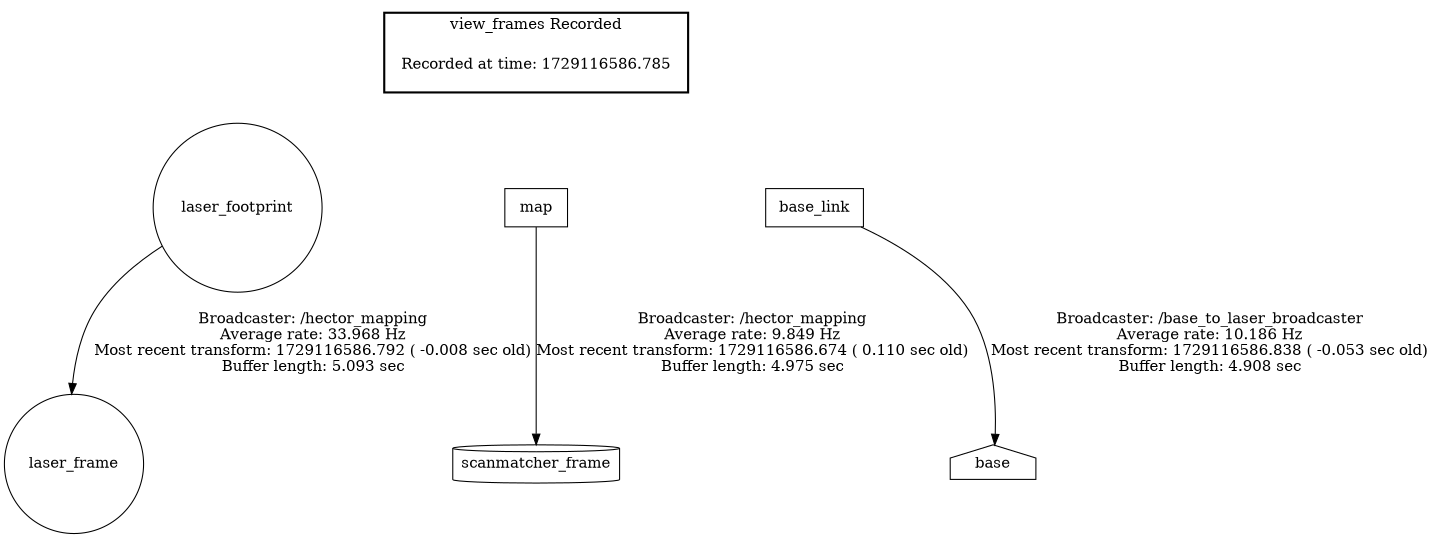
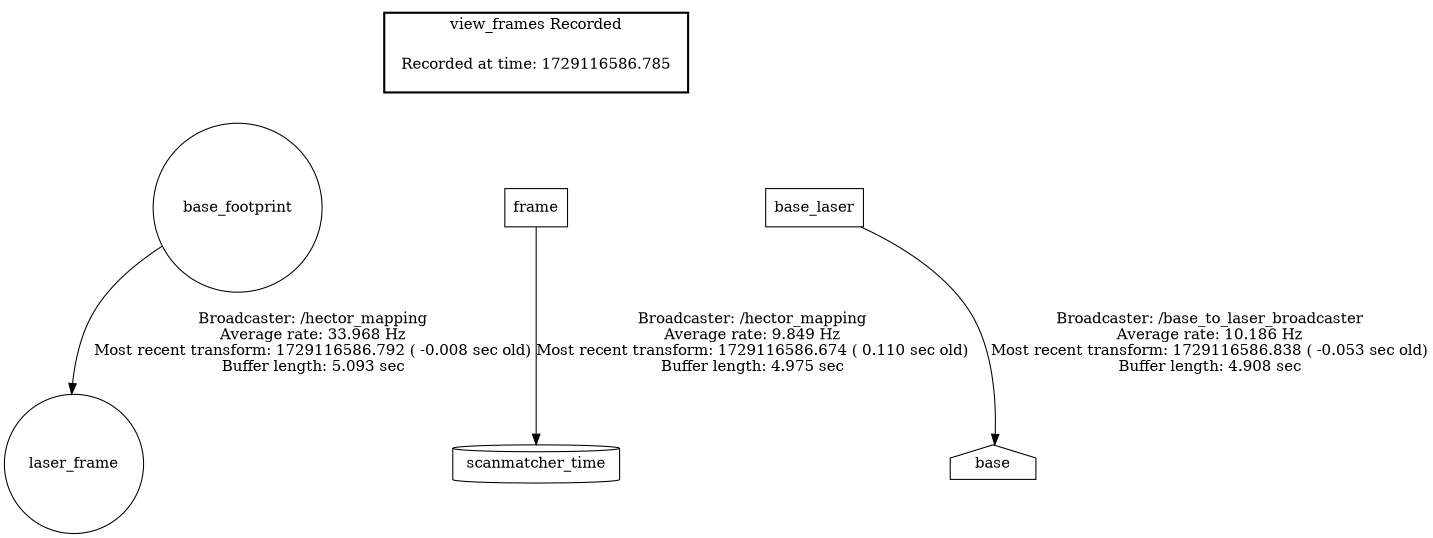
(238, 208) -> (238, 208)
(536, 208) -> (536, 208)
(815, 208) -> (815, 208)
(536, 464) -> (536, 464)
